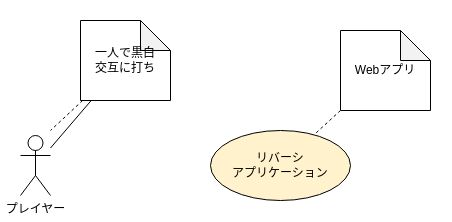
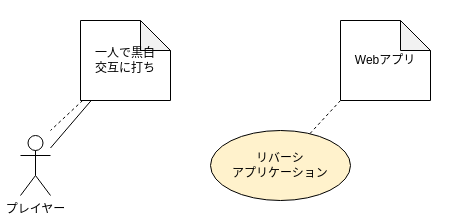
(386, 71) -> (386, 61)
